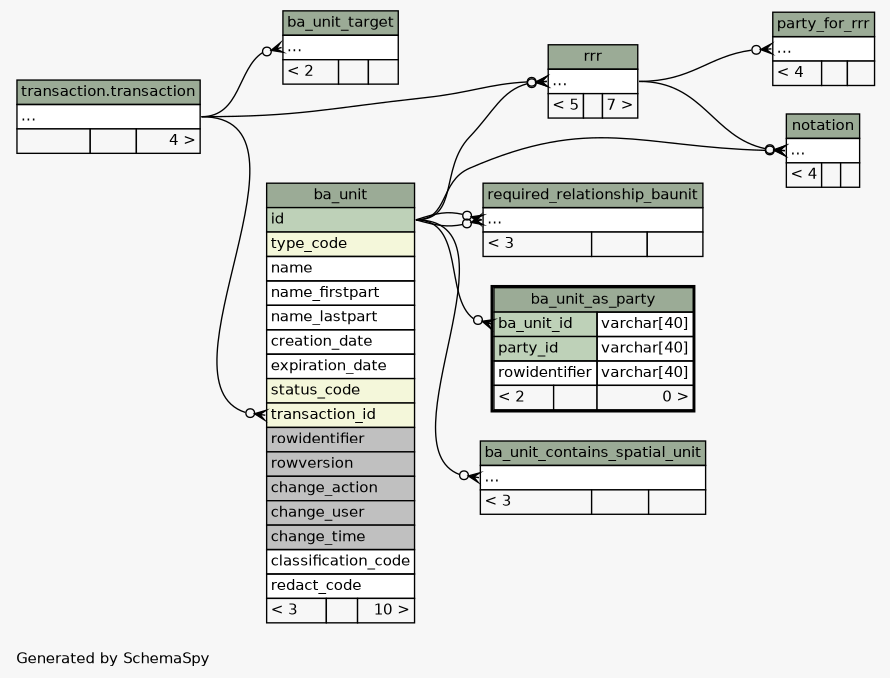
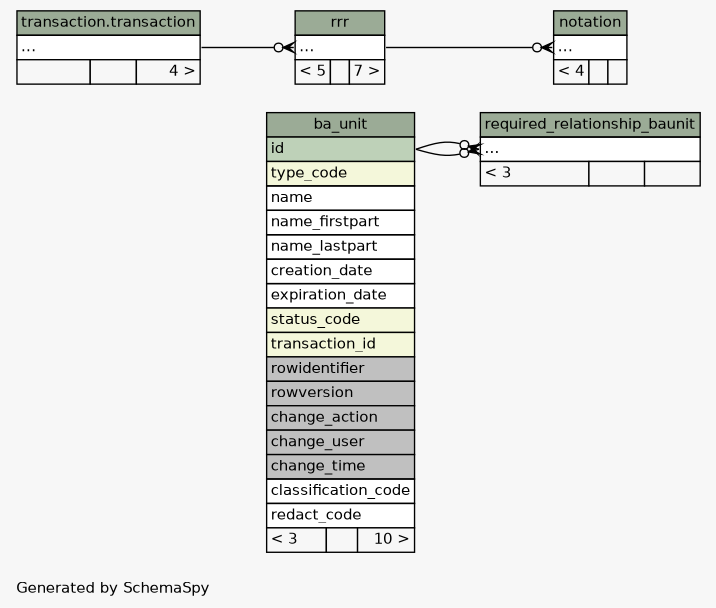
(340, 47) -> none
(823, 49) -> none
(576, 139) -> none
(462, 148) -> none
(236, 256) -> none
(593, 349) -> none
(593, 478) -> none
